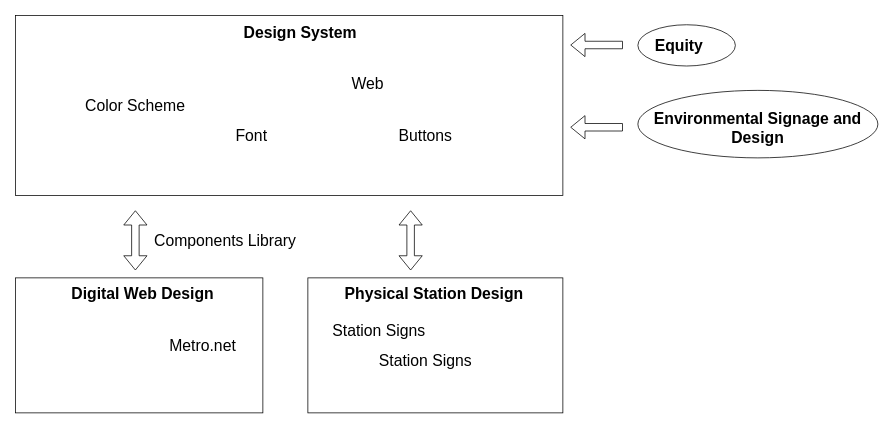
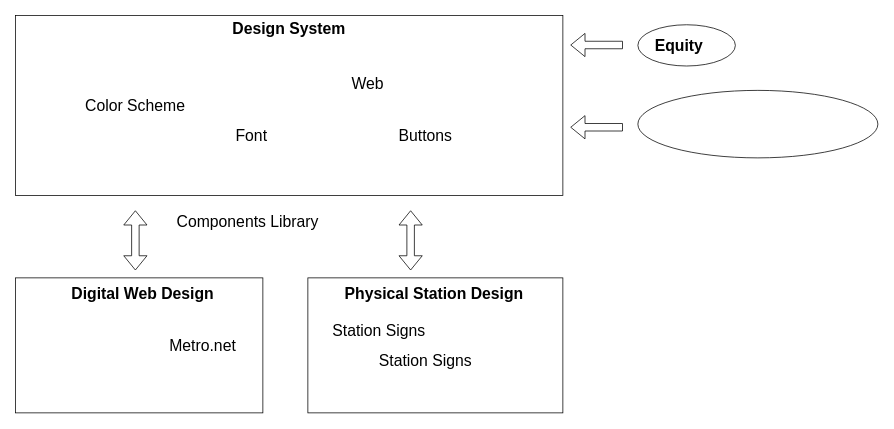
(300, 42) -> (289, 38)
(758, 128) -> none
(225, 240) -> (248, 222)
